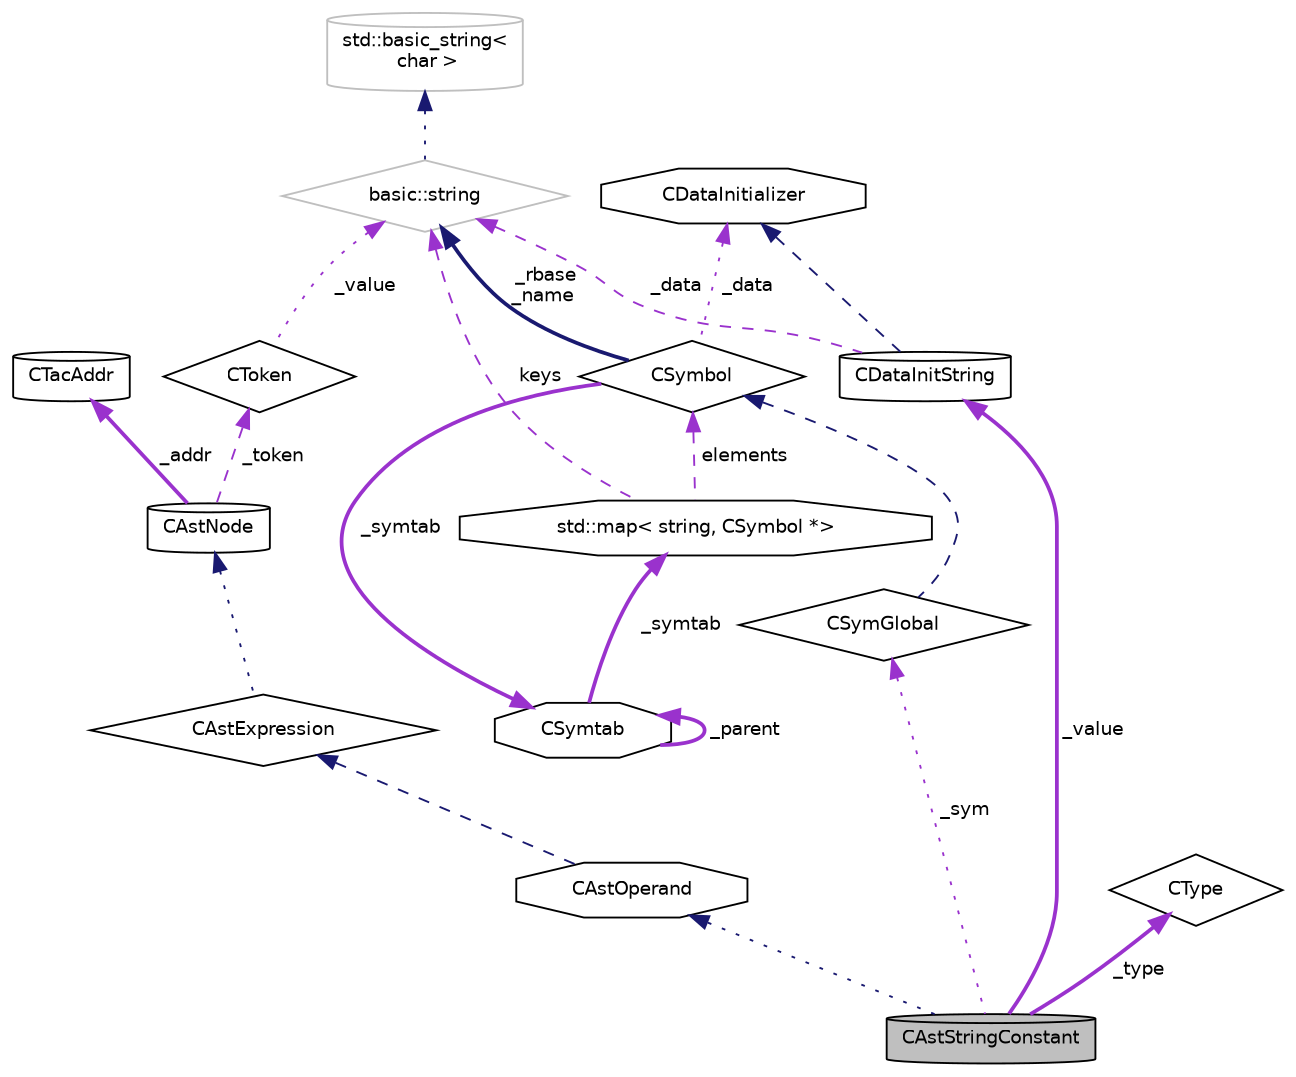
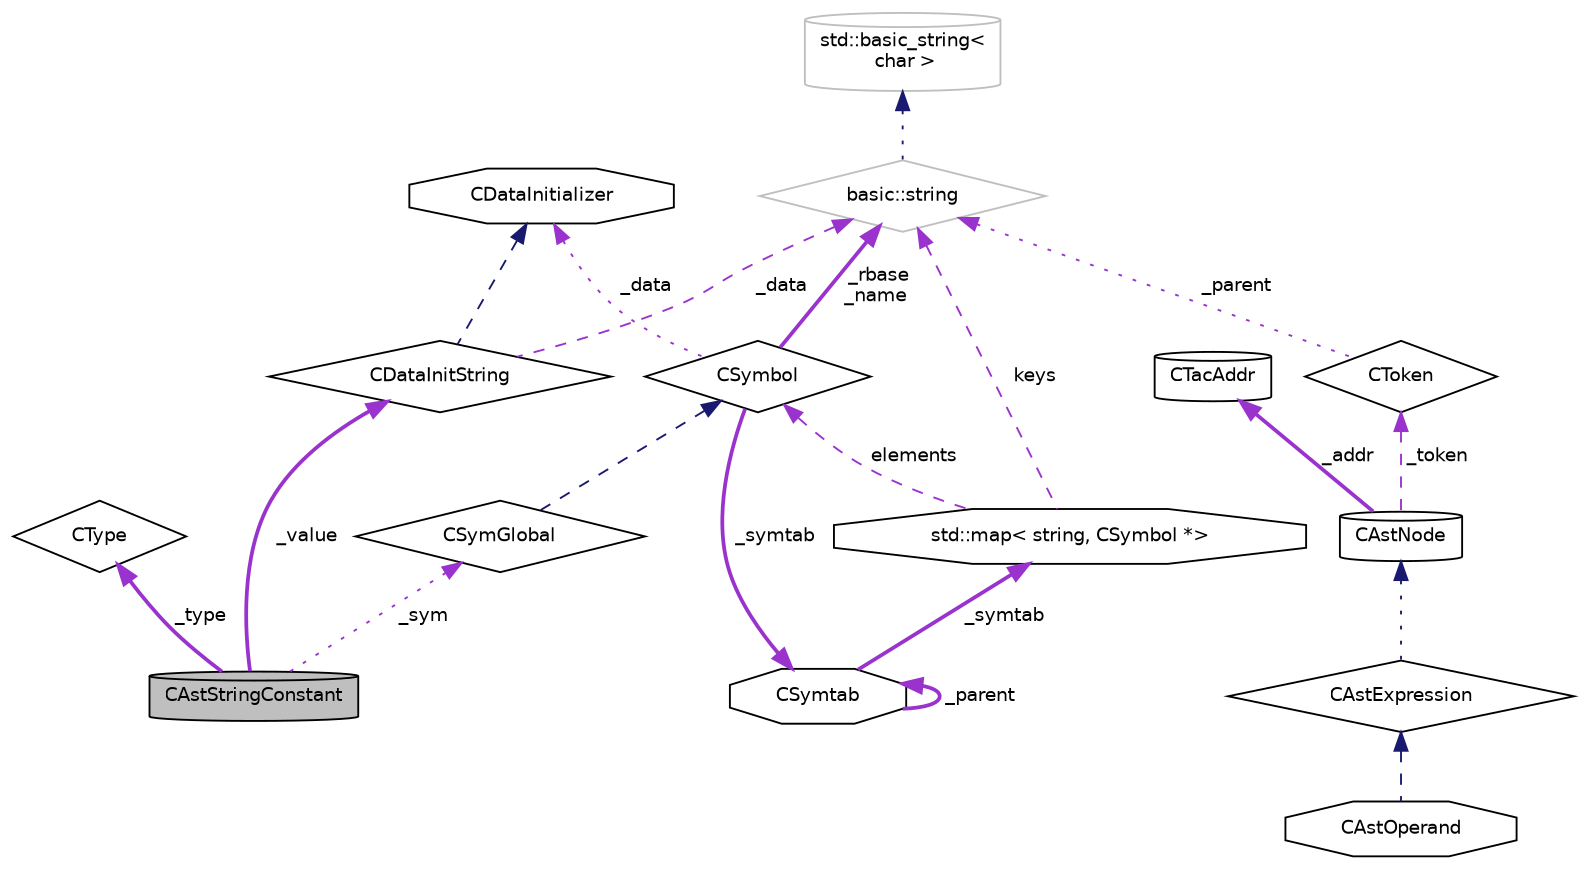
(363, 286) -> (1234, 286)
(529, 320) -> (824, 295)
(925, 377) -> (440, 377)
(821, 968) -> none
